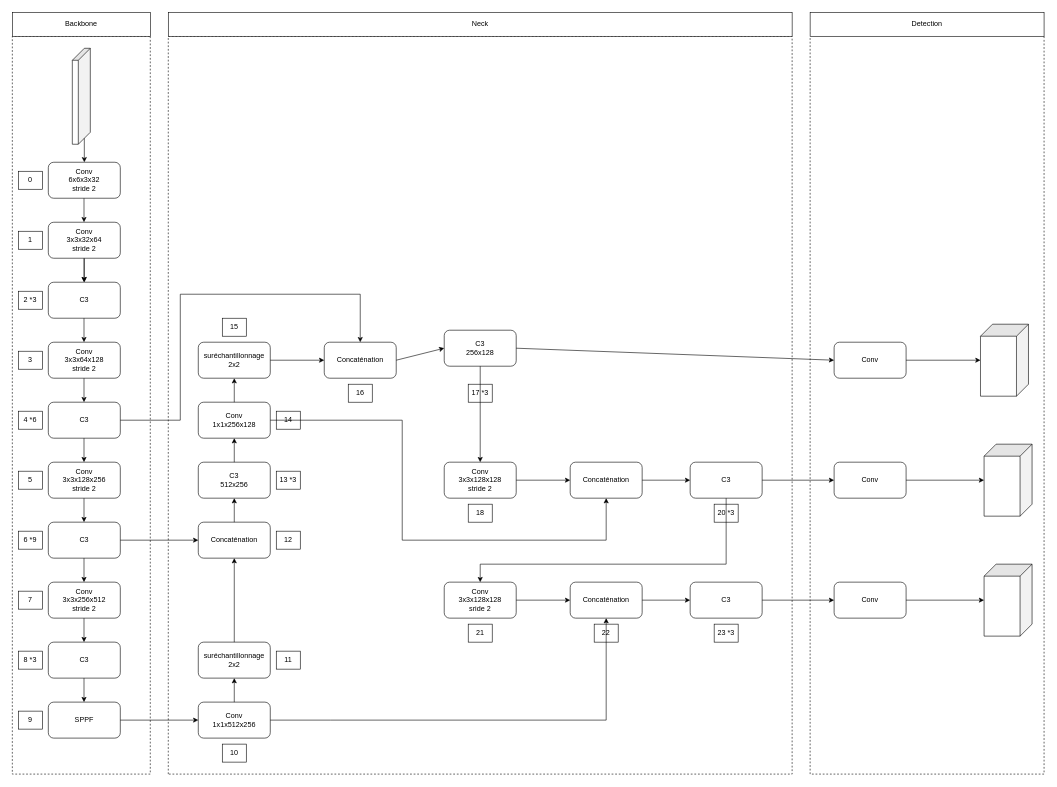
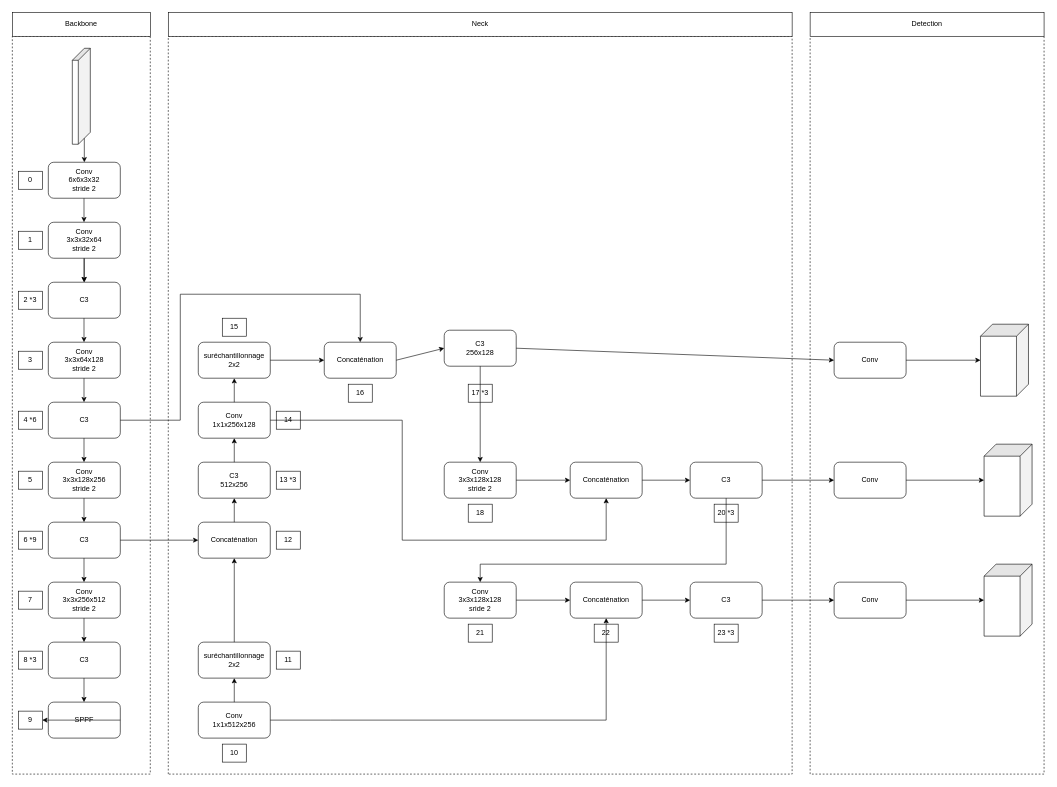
(192, 720) -> (47, 720)
